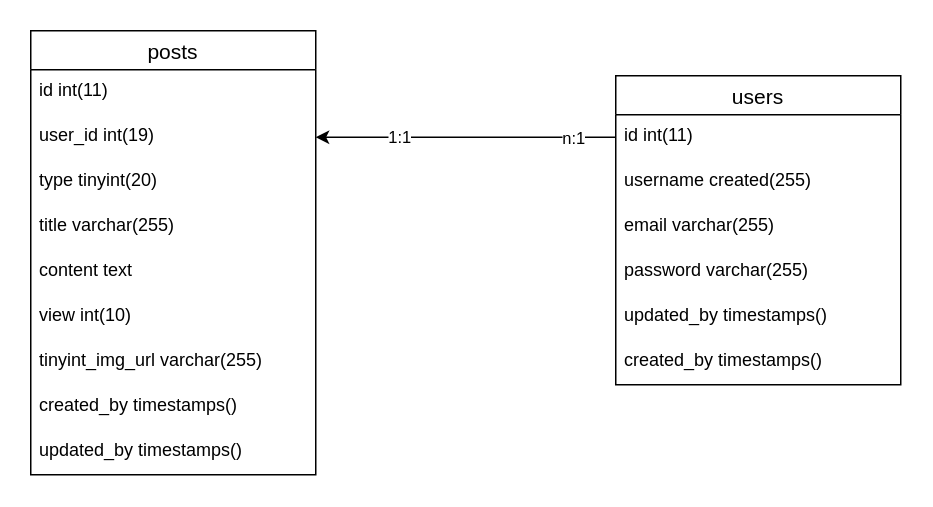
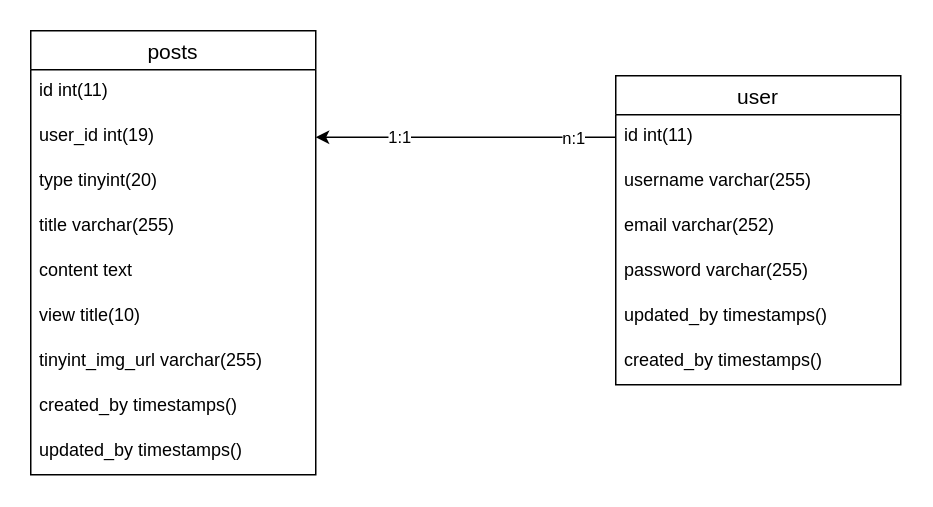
(758, 97) -> (758, 97)
(728, 180) -> (728, 180)
(708, 225) -> (708, 225)
(92, 315) -> (100, 315)
